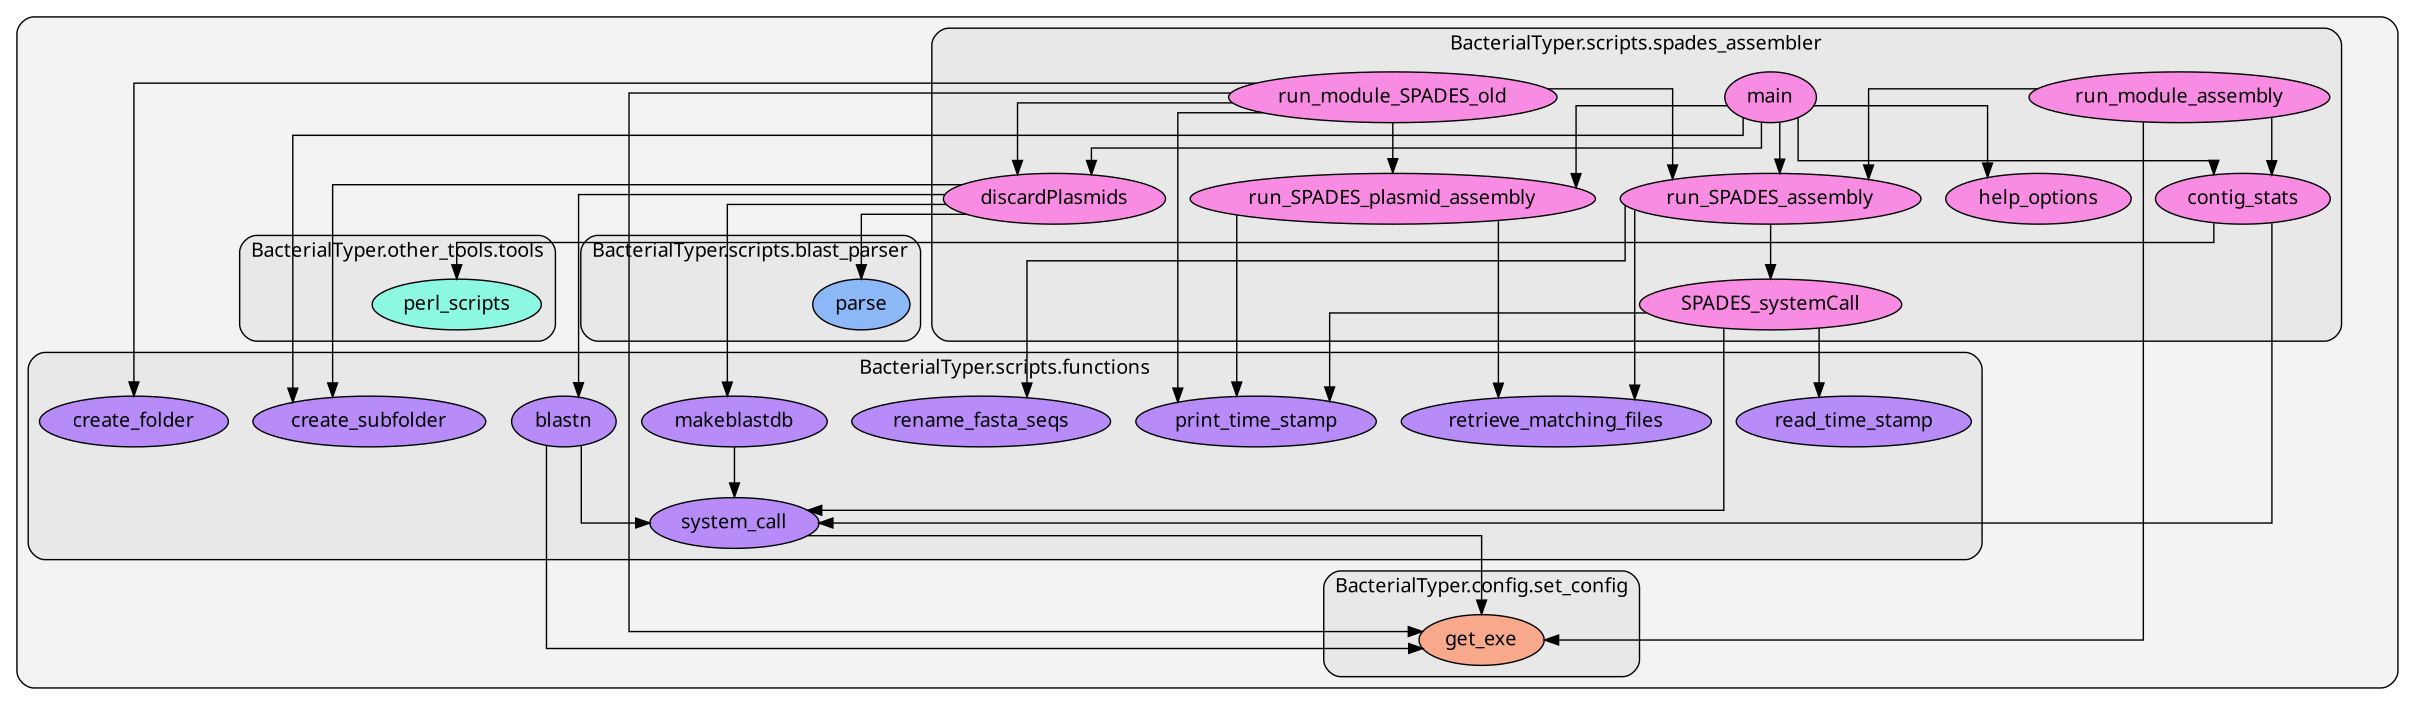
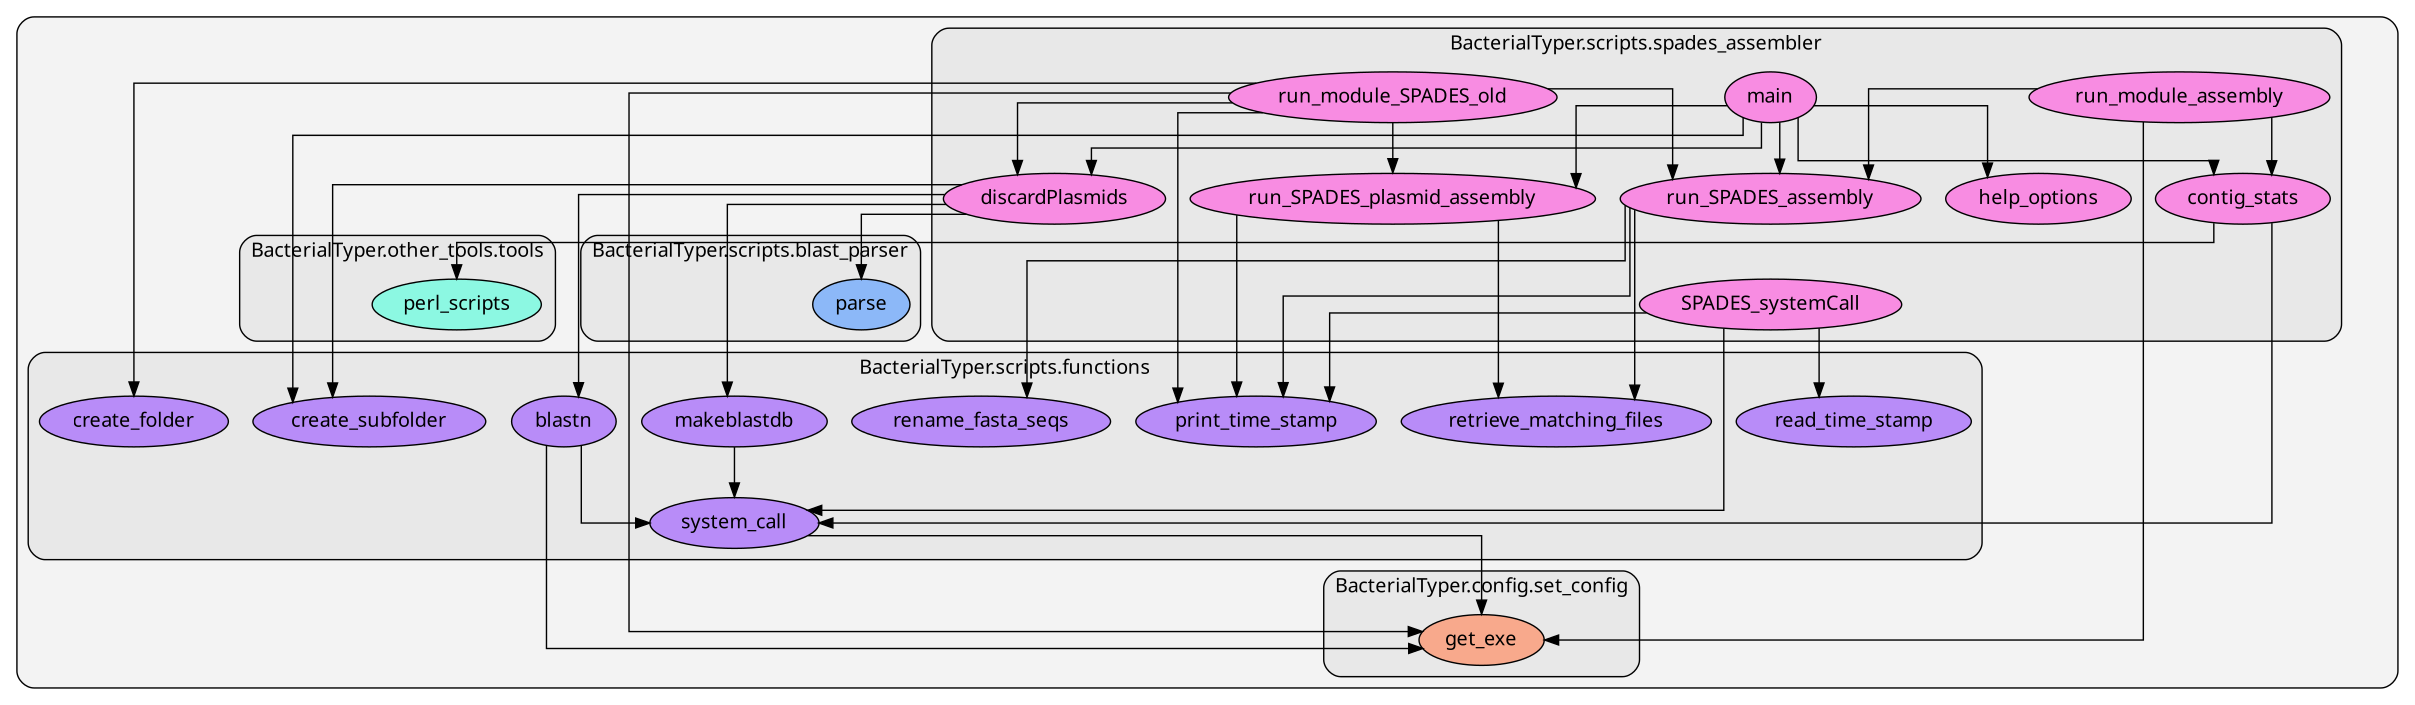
(1771, 252) -> (1457, 296)
